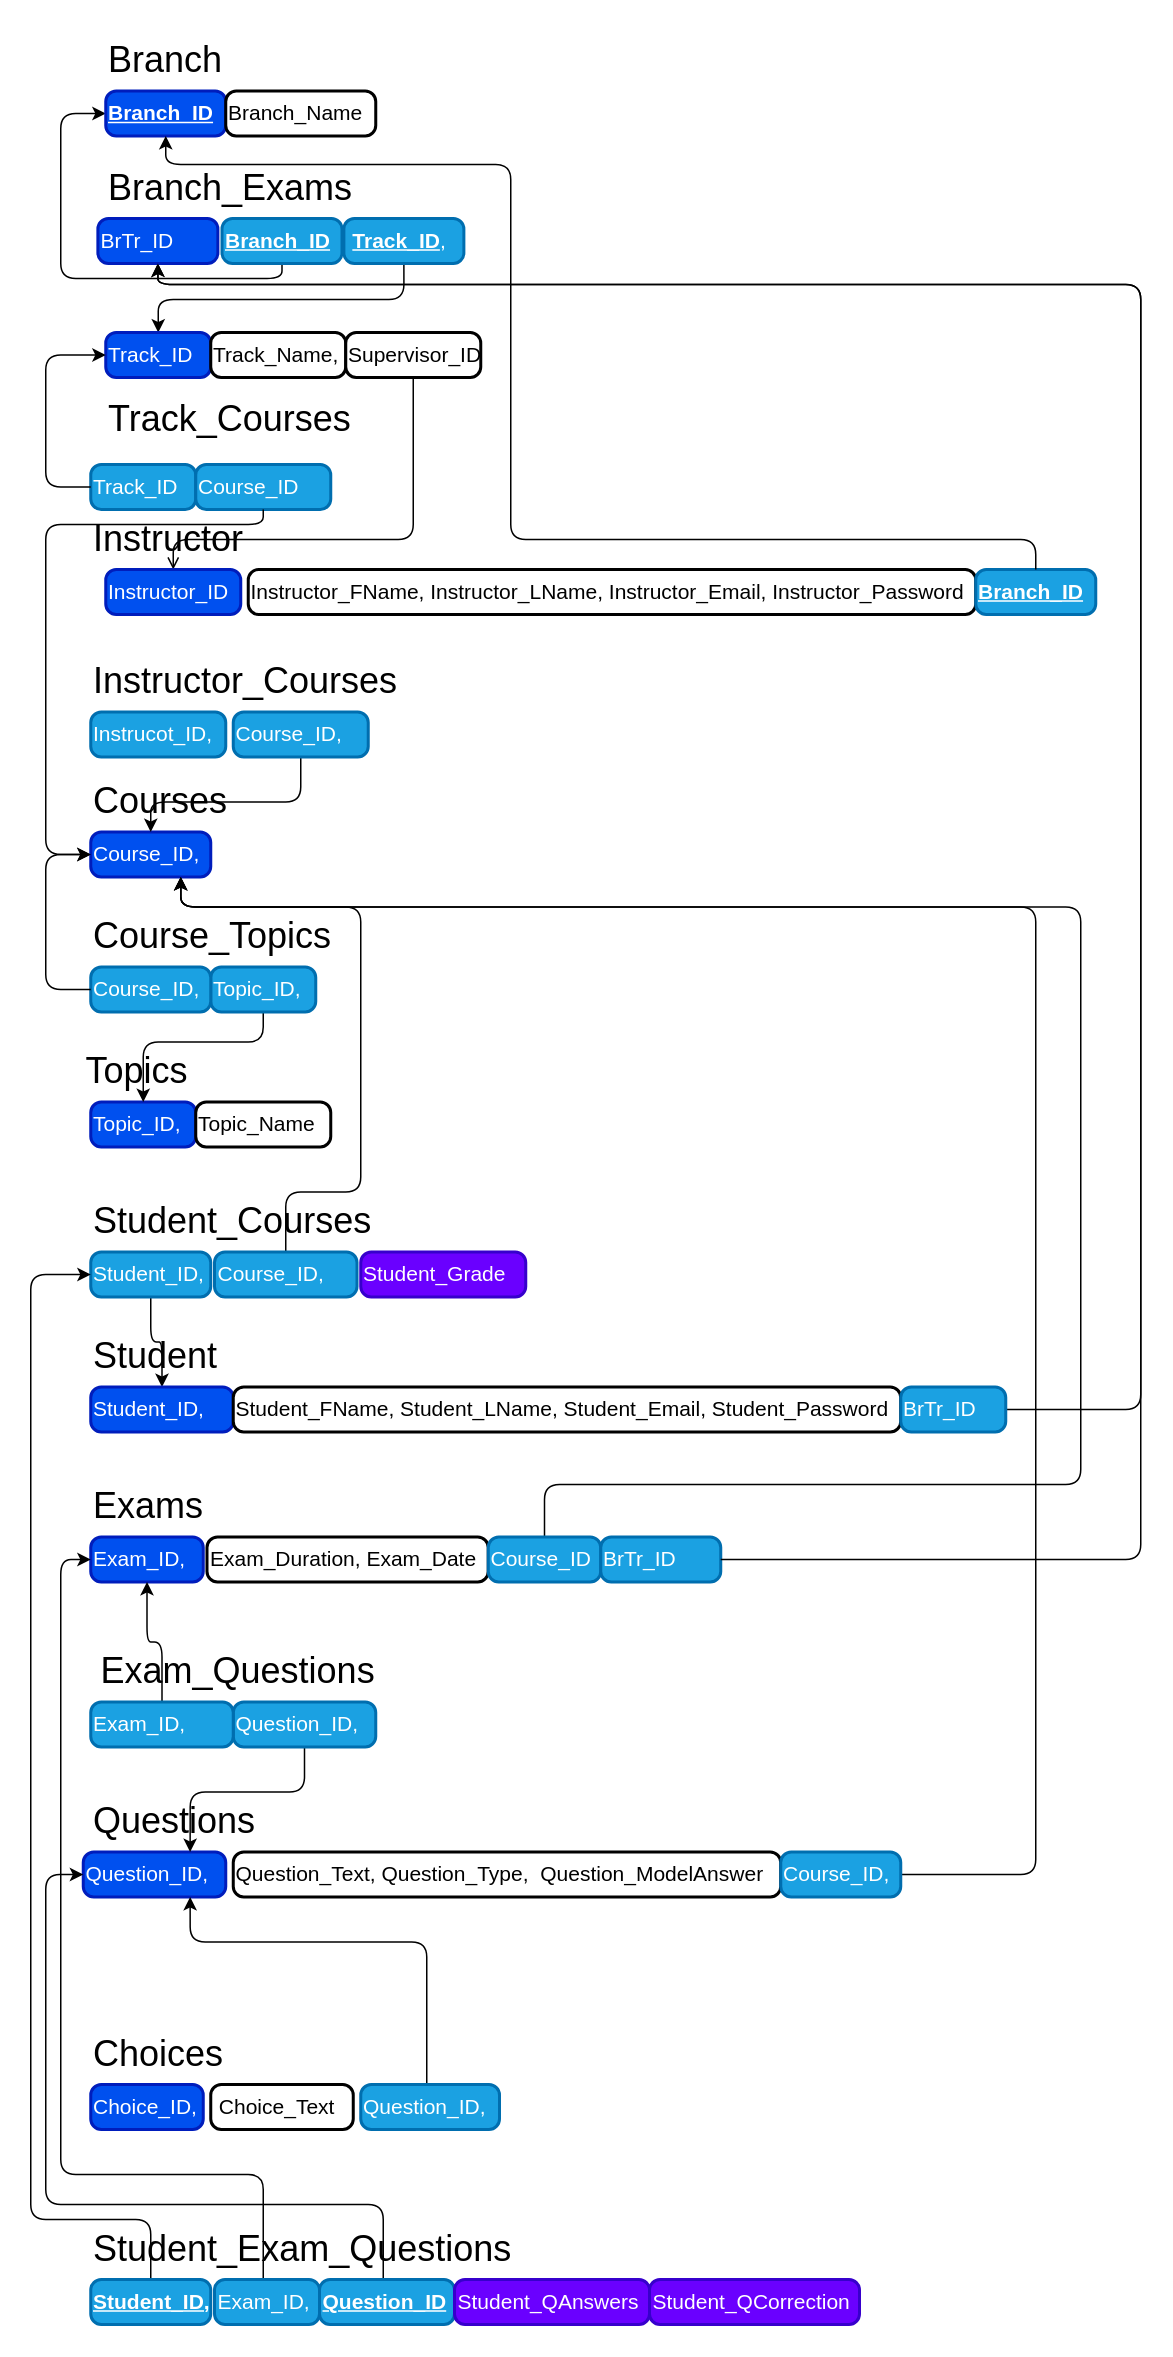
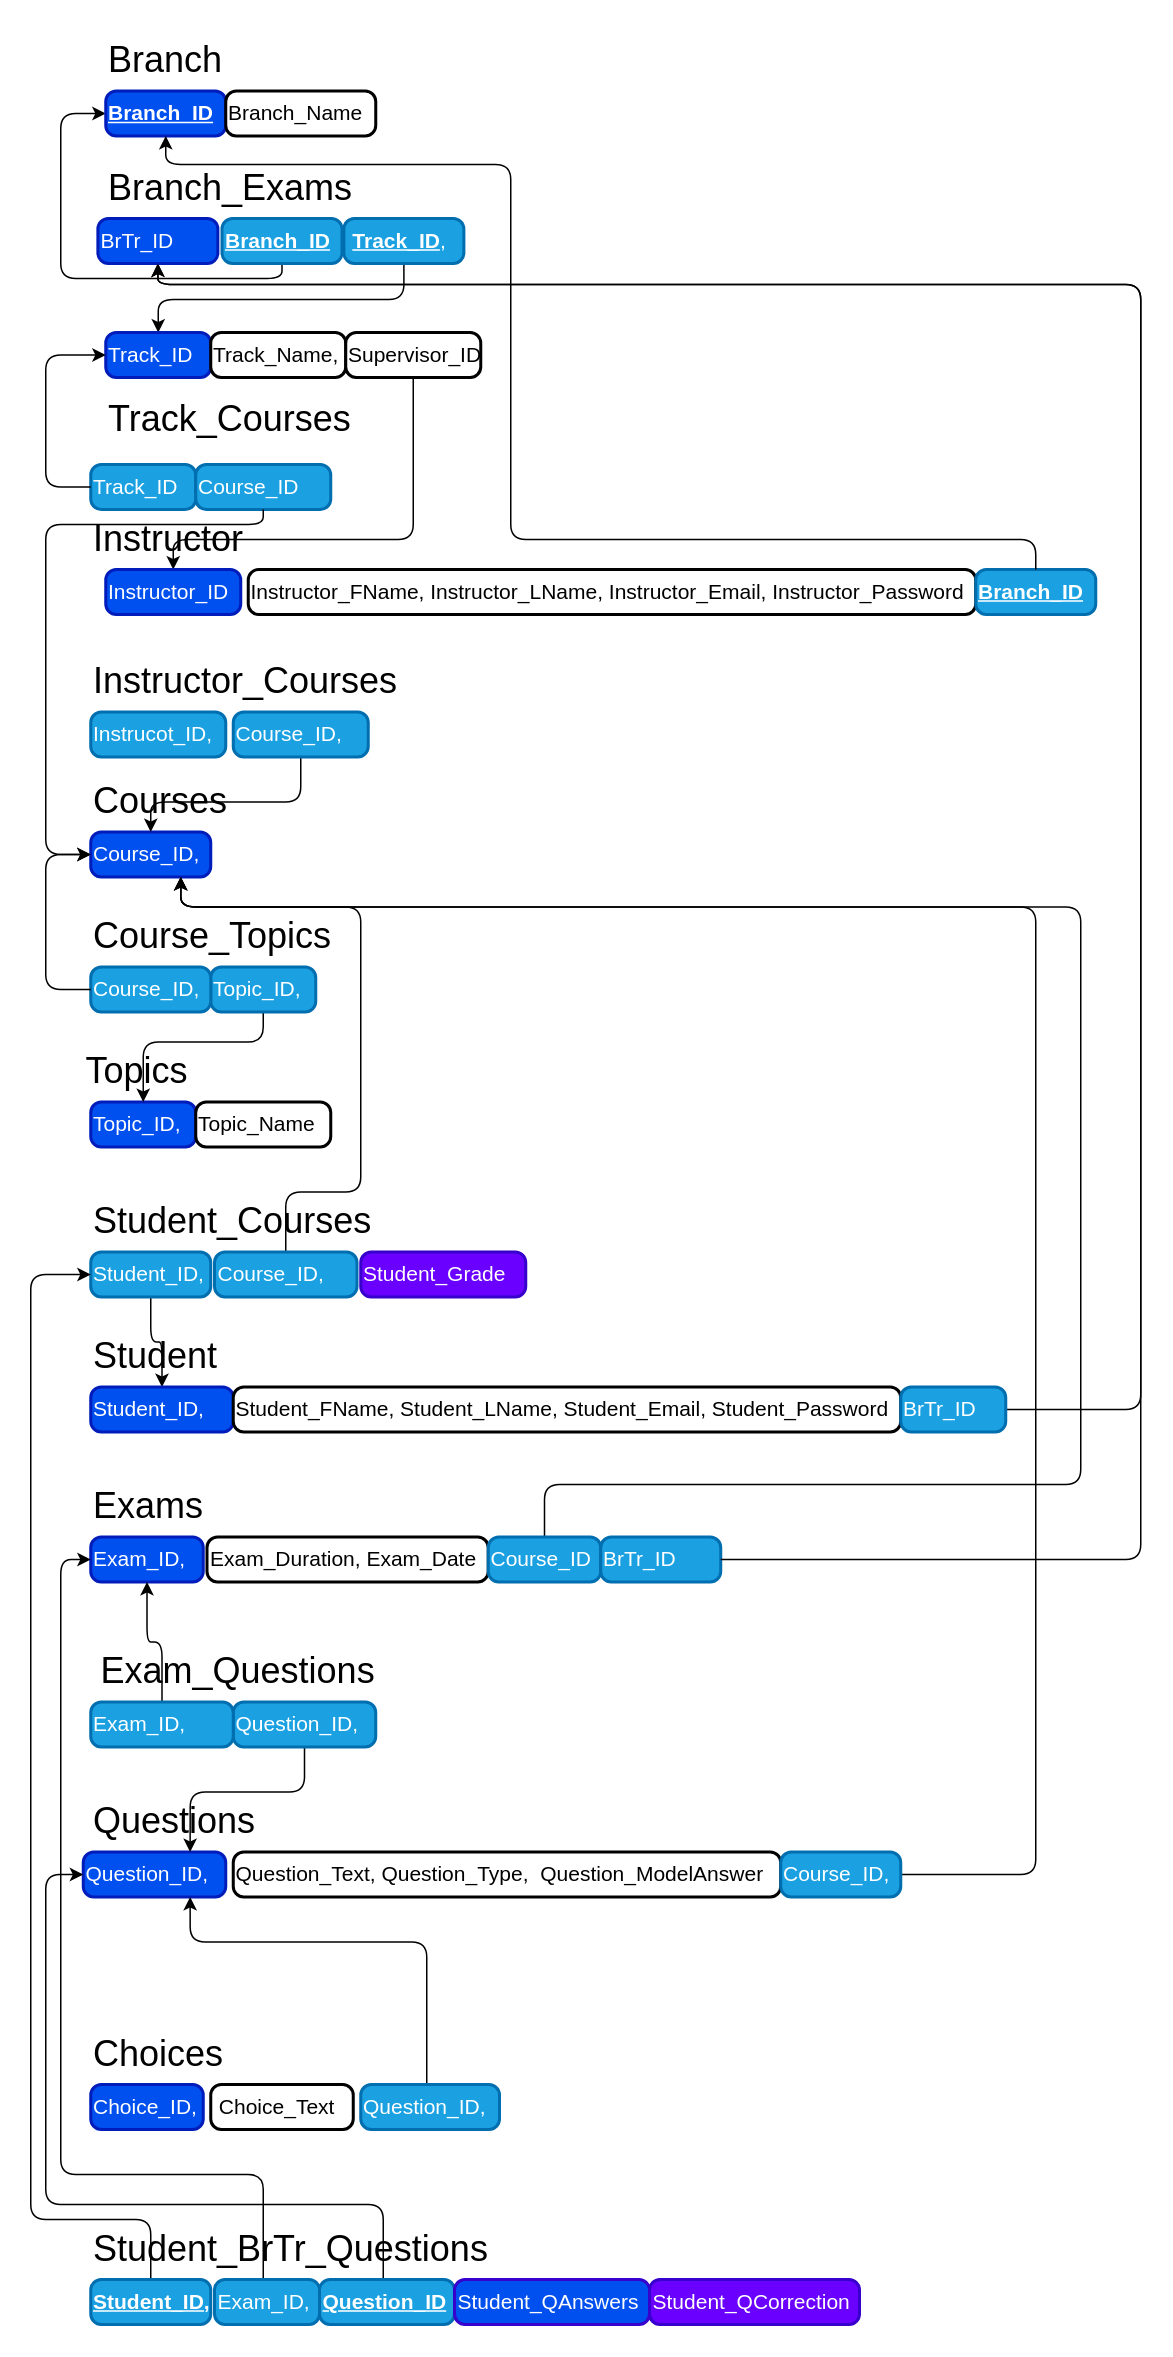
(173, 556) -> (173, 549)
(202, 2249) -> (202, 2249)
(552, 2302) -> (552, 2302)
